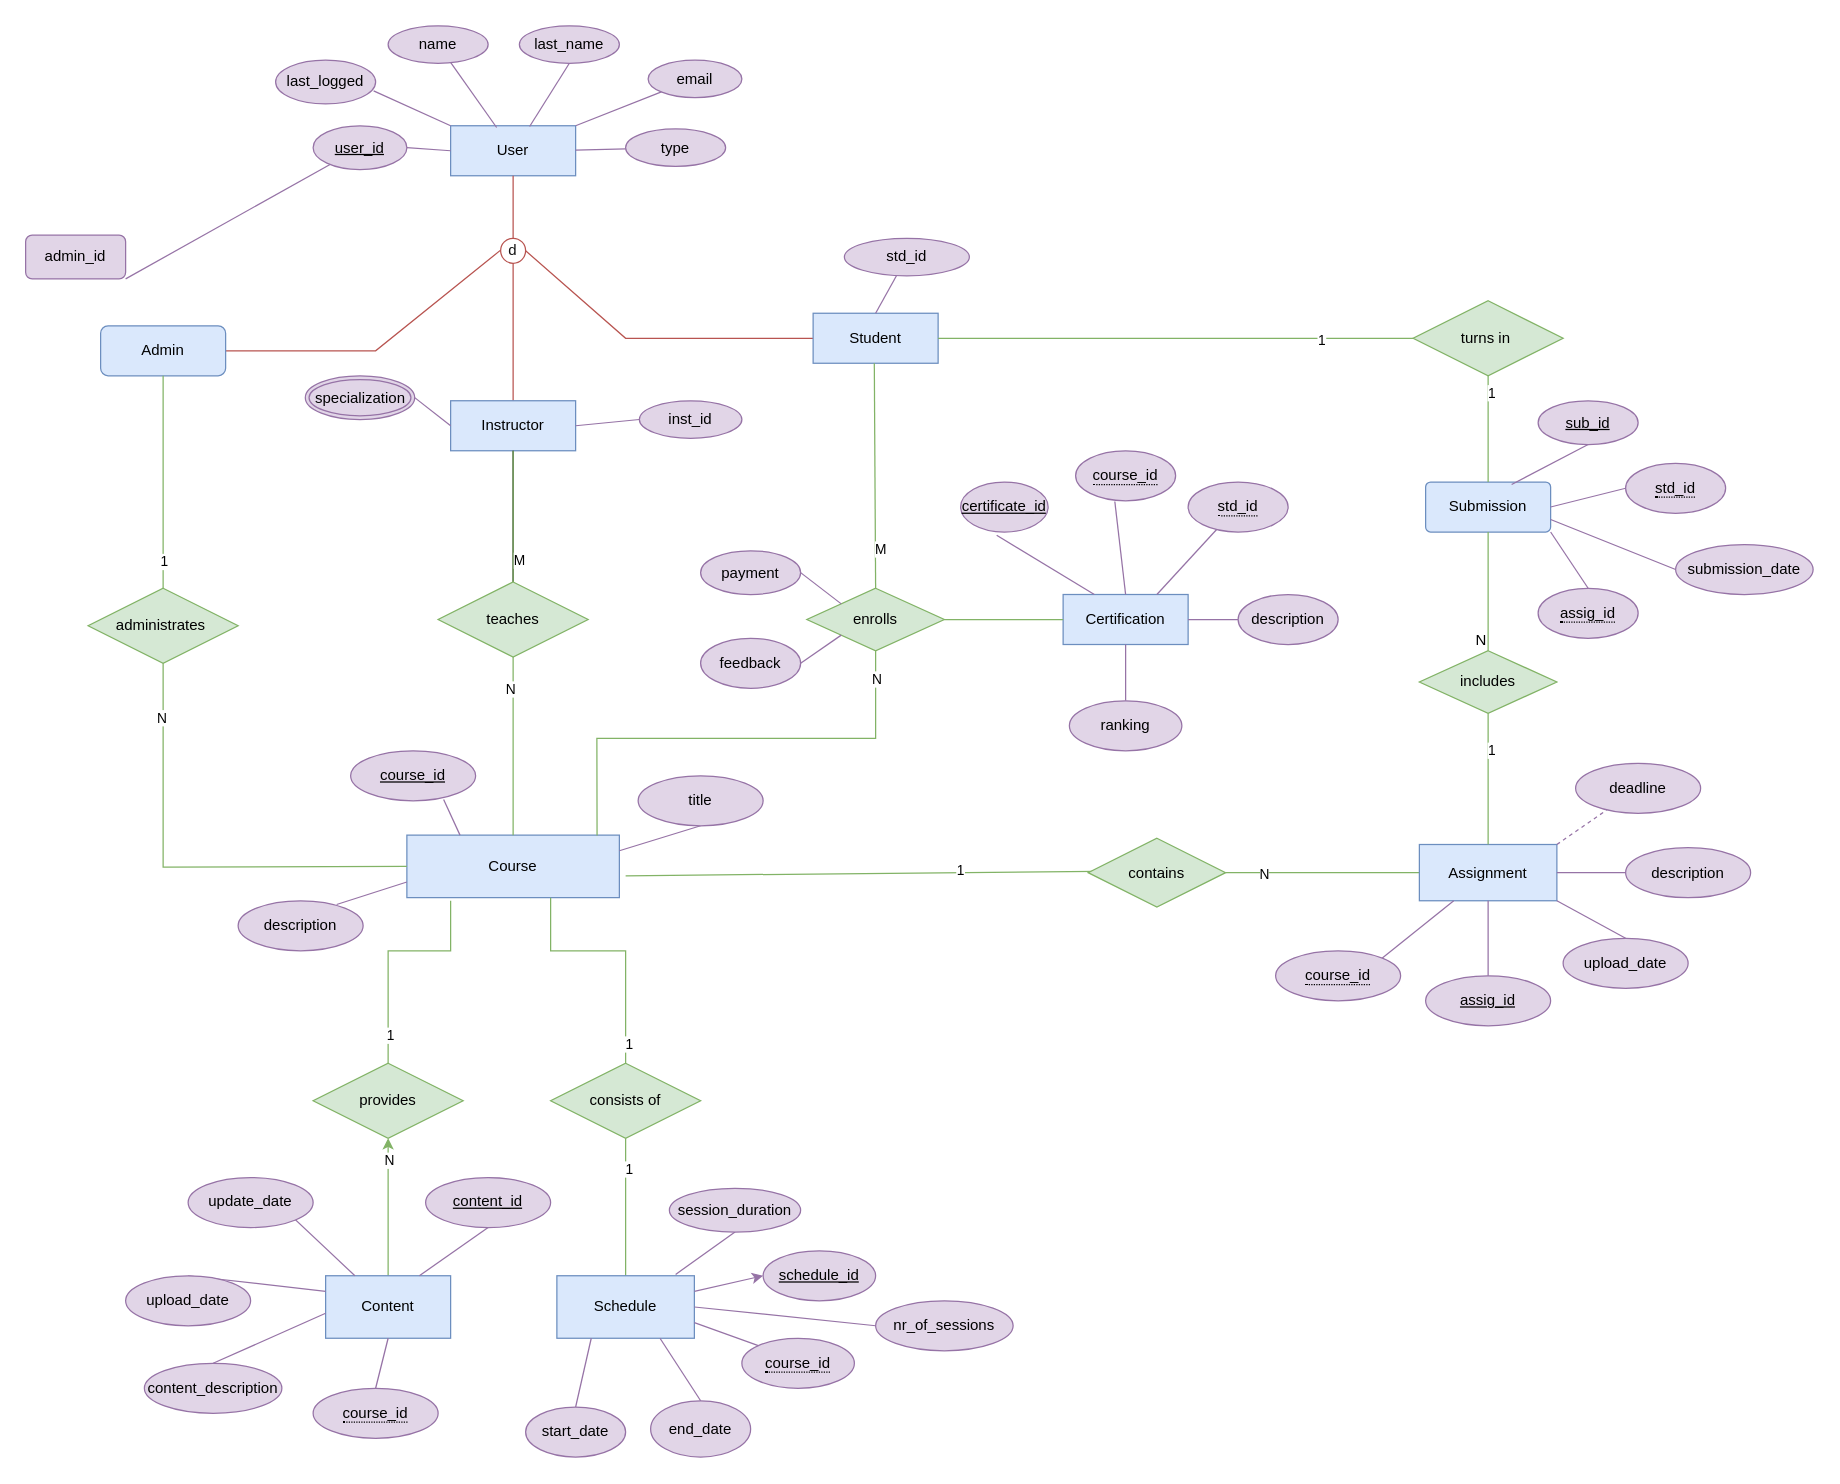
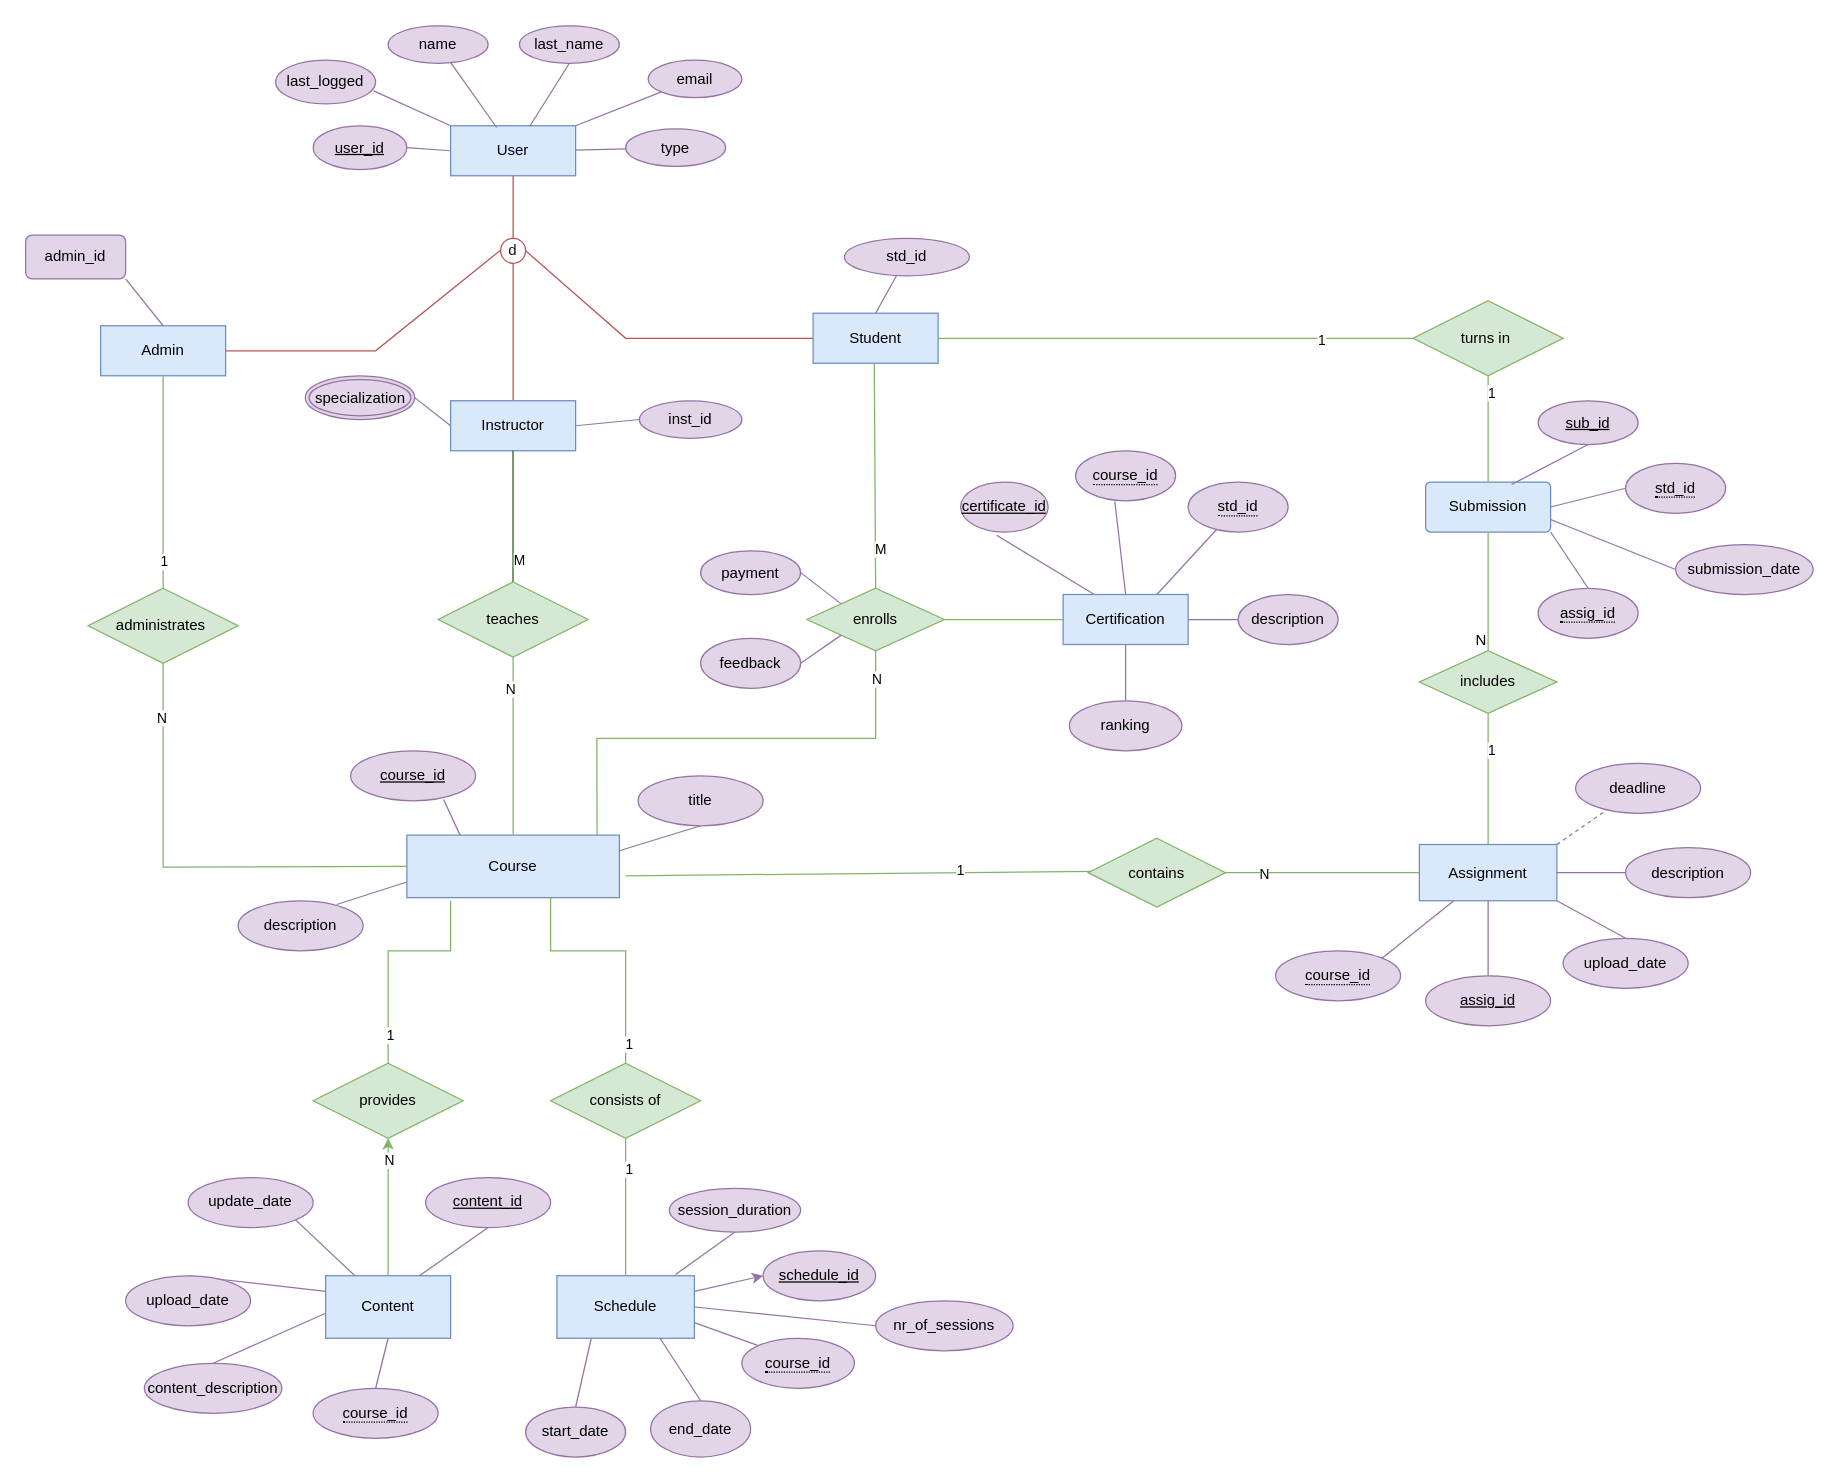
(228, 222) -> (144, 302)
(163, 351) -> (163, 351)
